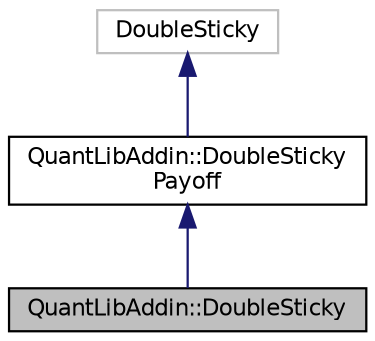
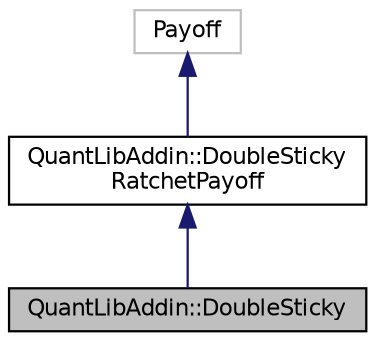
(188, 32) -> (188, 32)
(188, 171) -> (188, 171)
